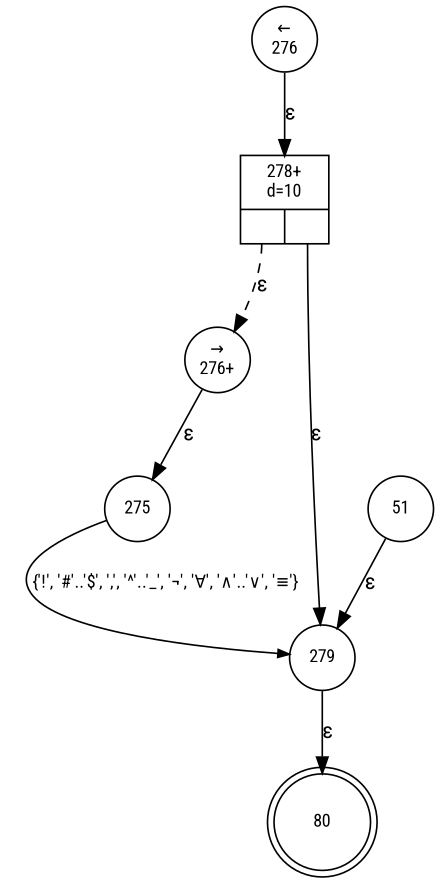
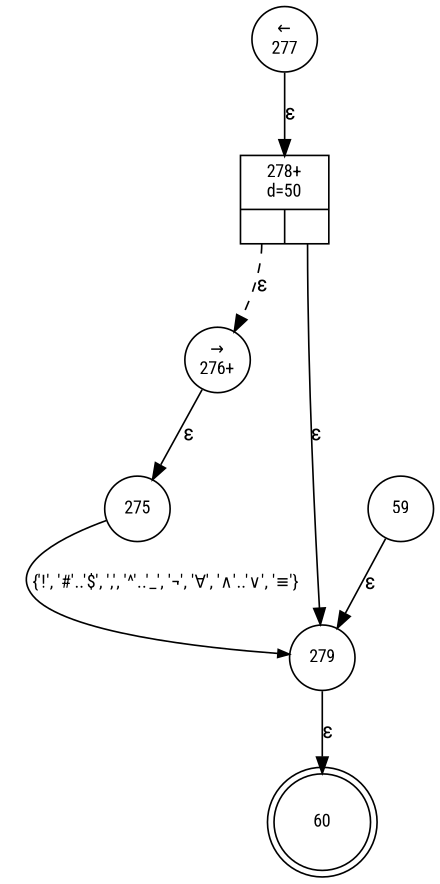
(285, 39) -> (285, 39)
(285, 191) -> (285, 191)
(401, 509) -> (401, 509)
(322, 822) -> (322, 822)
